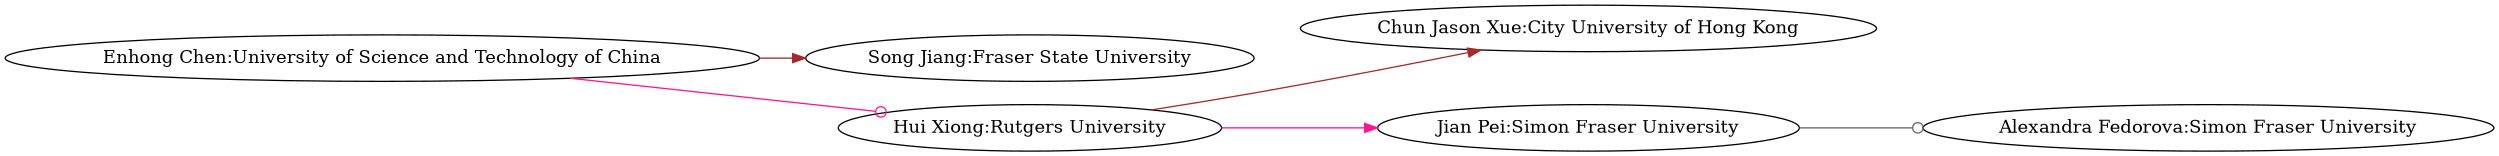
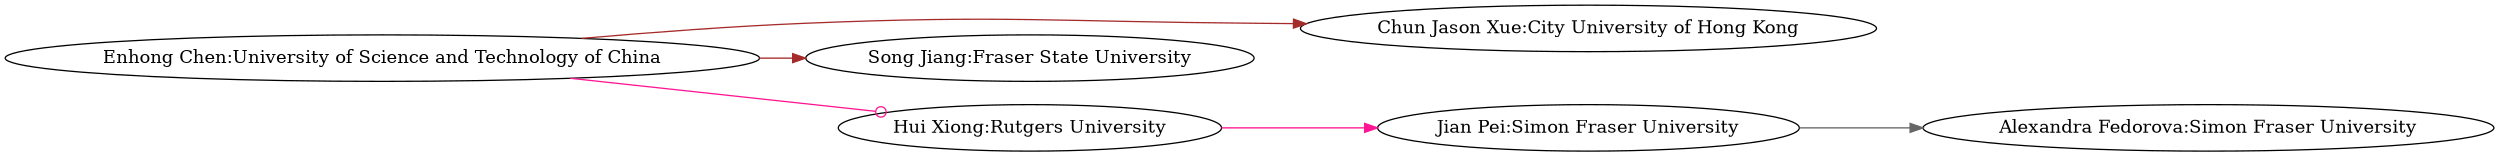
(1310, 83) -> (937, 20)
(1856, 128) -> (1856, 128)
